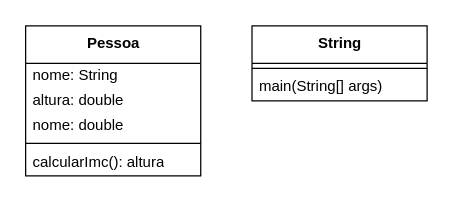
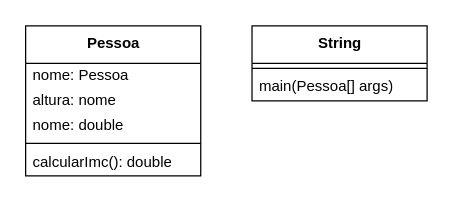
(78, 76) -> (80, 76)
(333, 87) -> (335, 87)
(84, 101) -> (78, 101)
(112, 162) -> (112, 162)
